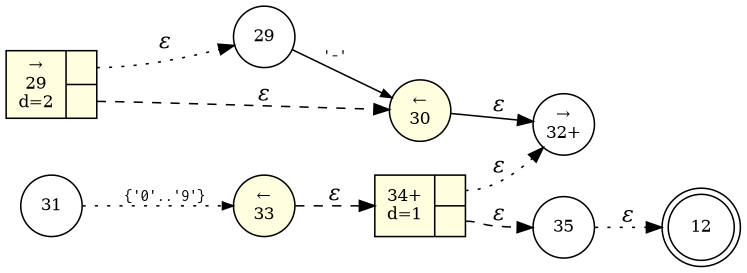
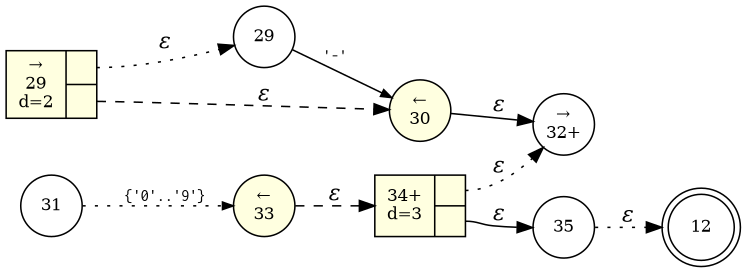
(405, 214) -> (405, 214)
(491, 226) -> (491, 226)
